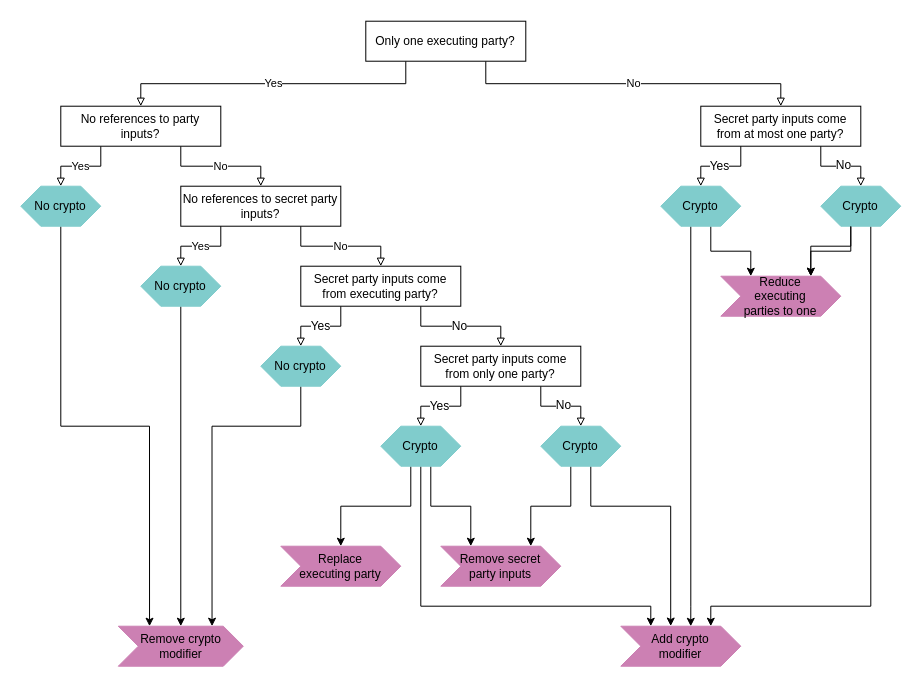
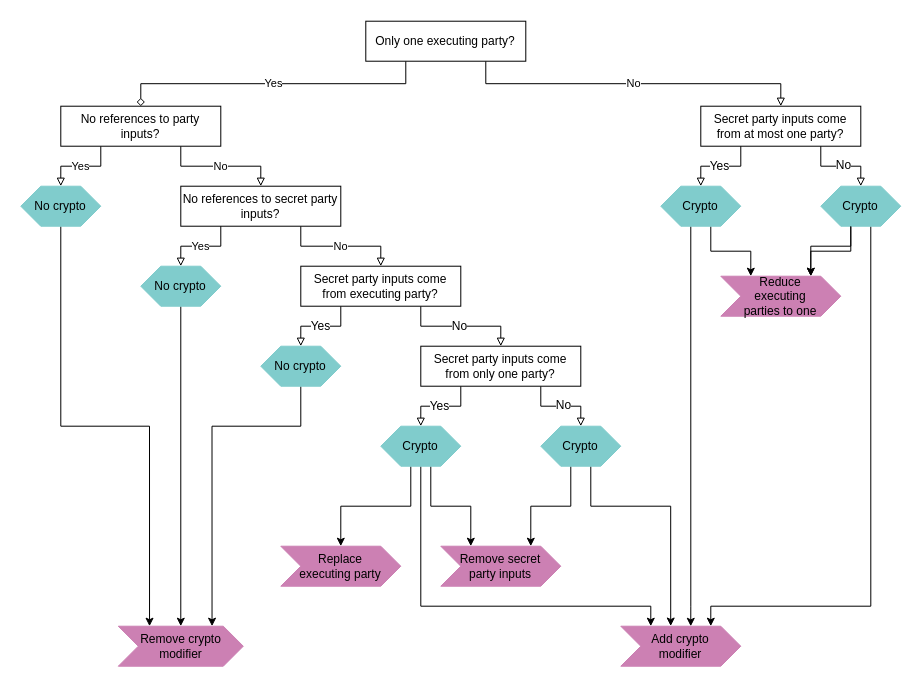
(141, 97) -> (141, 97)
